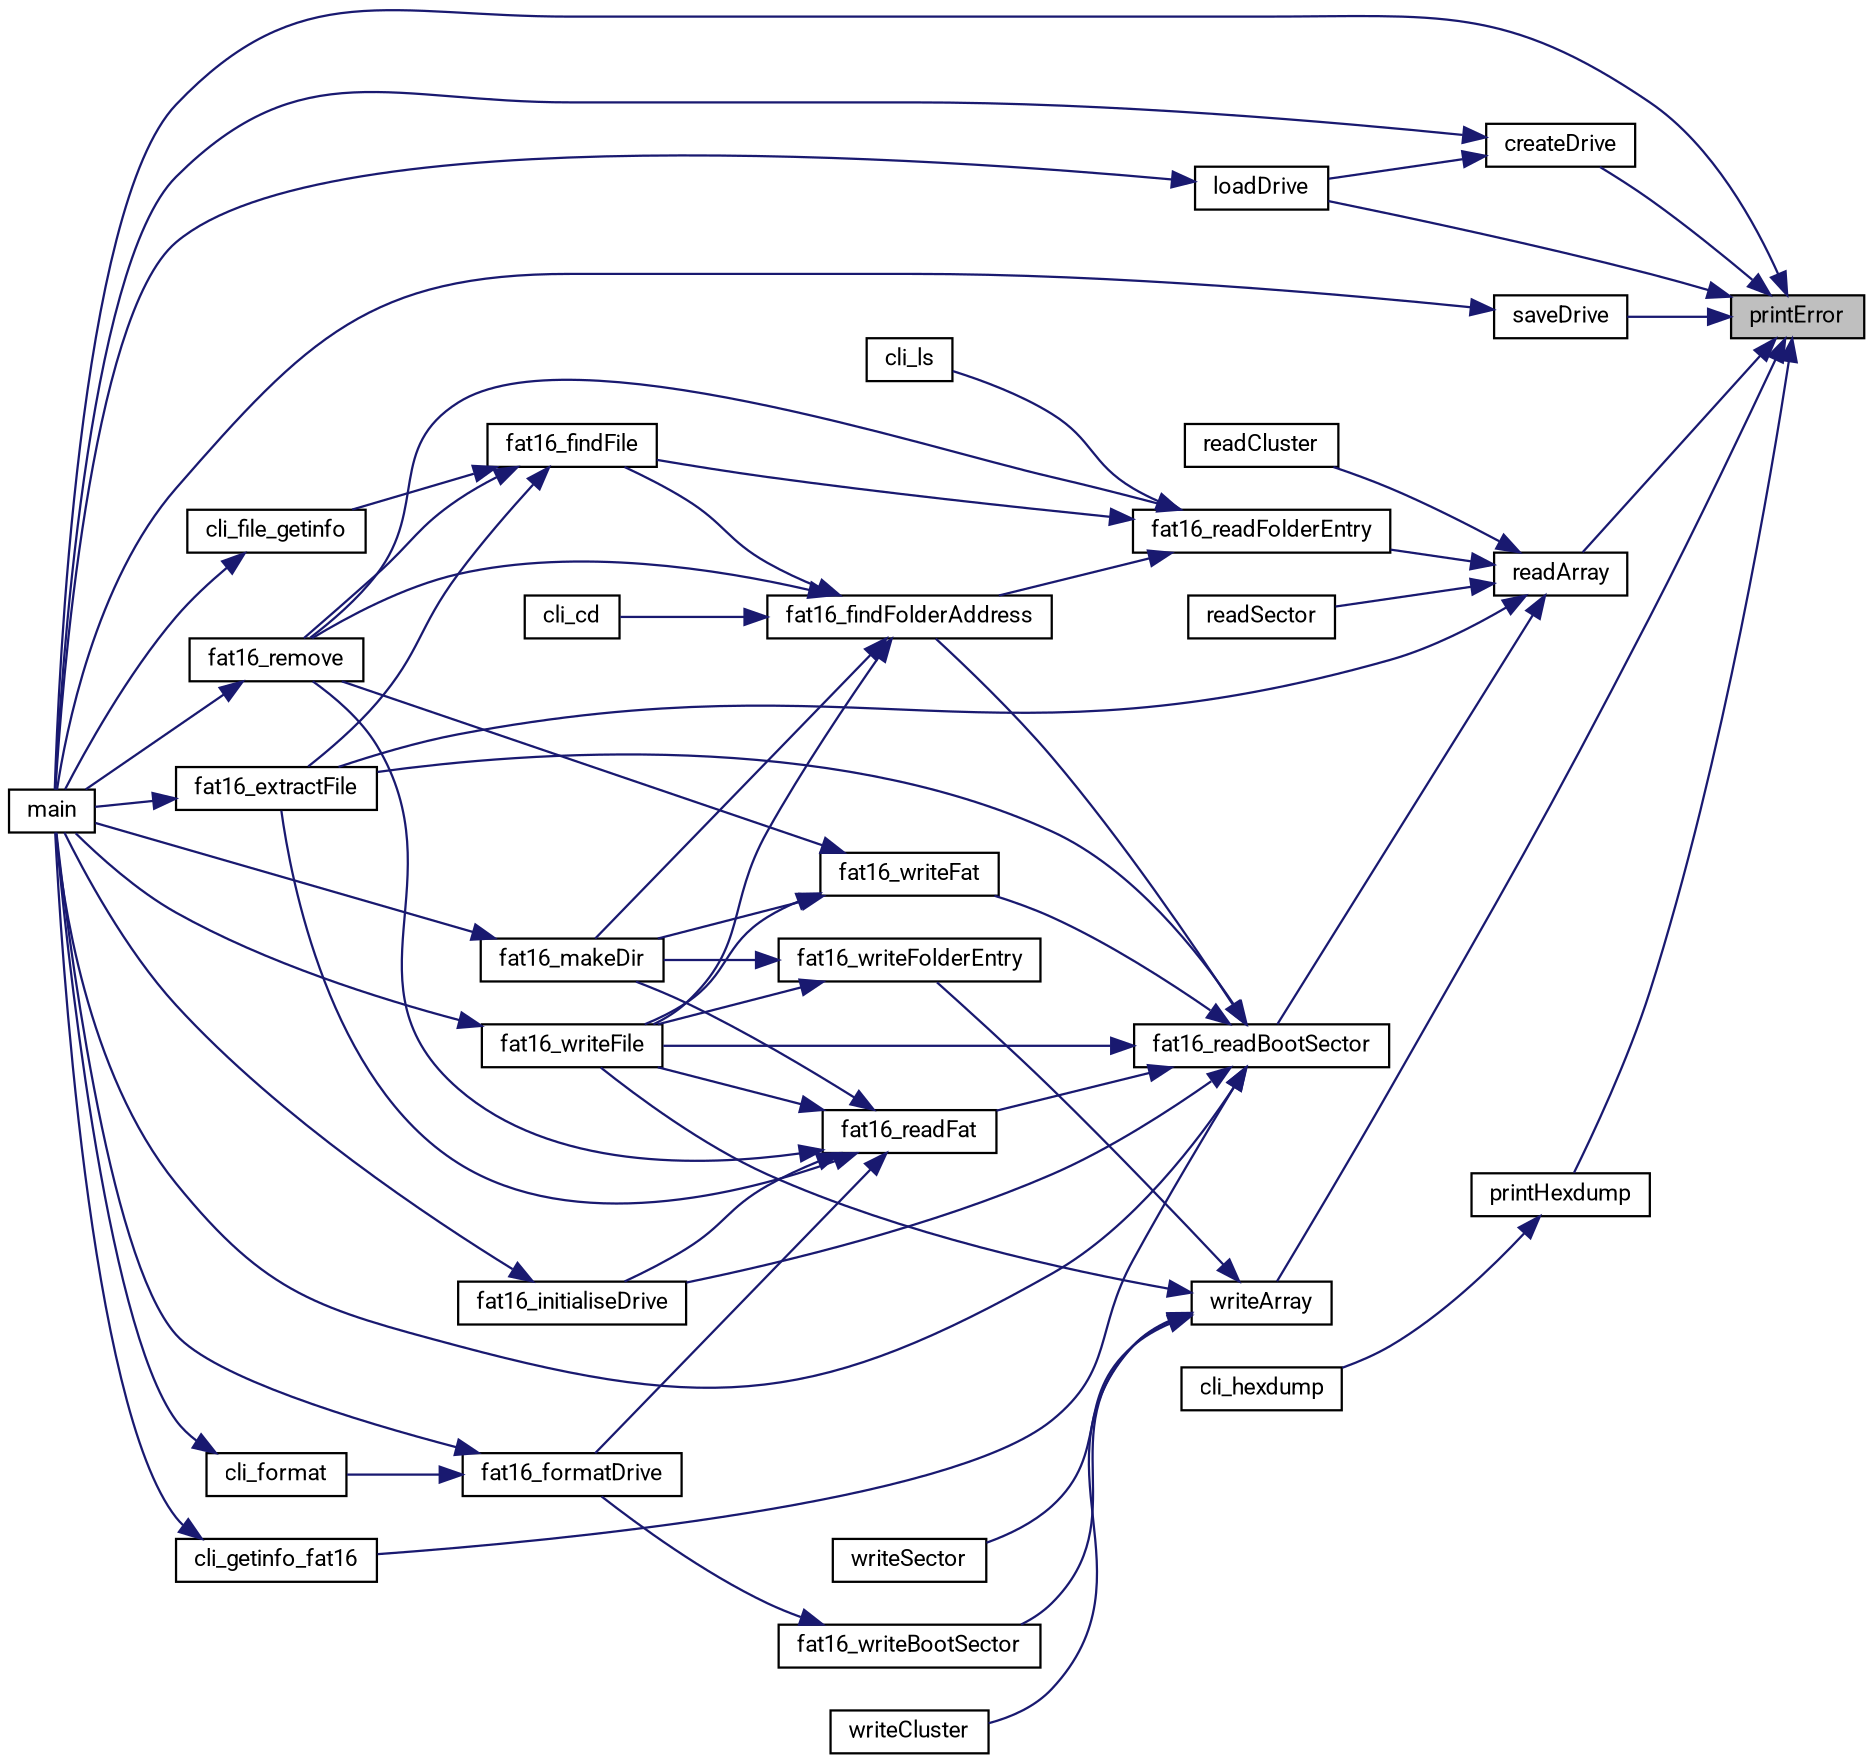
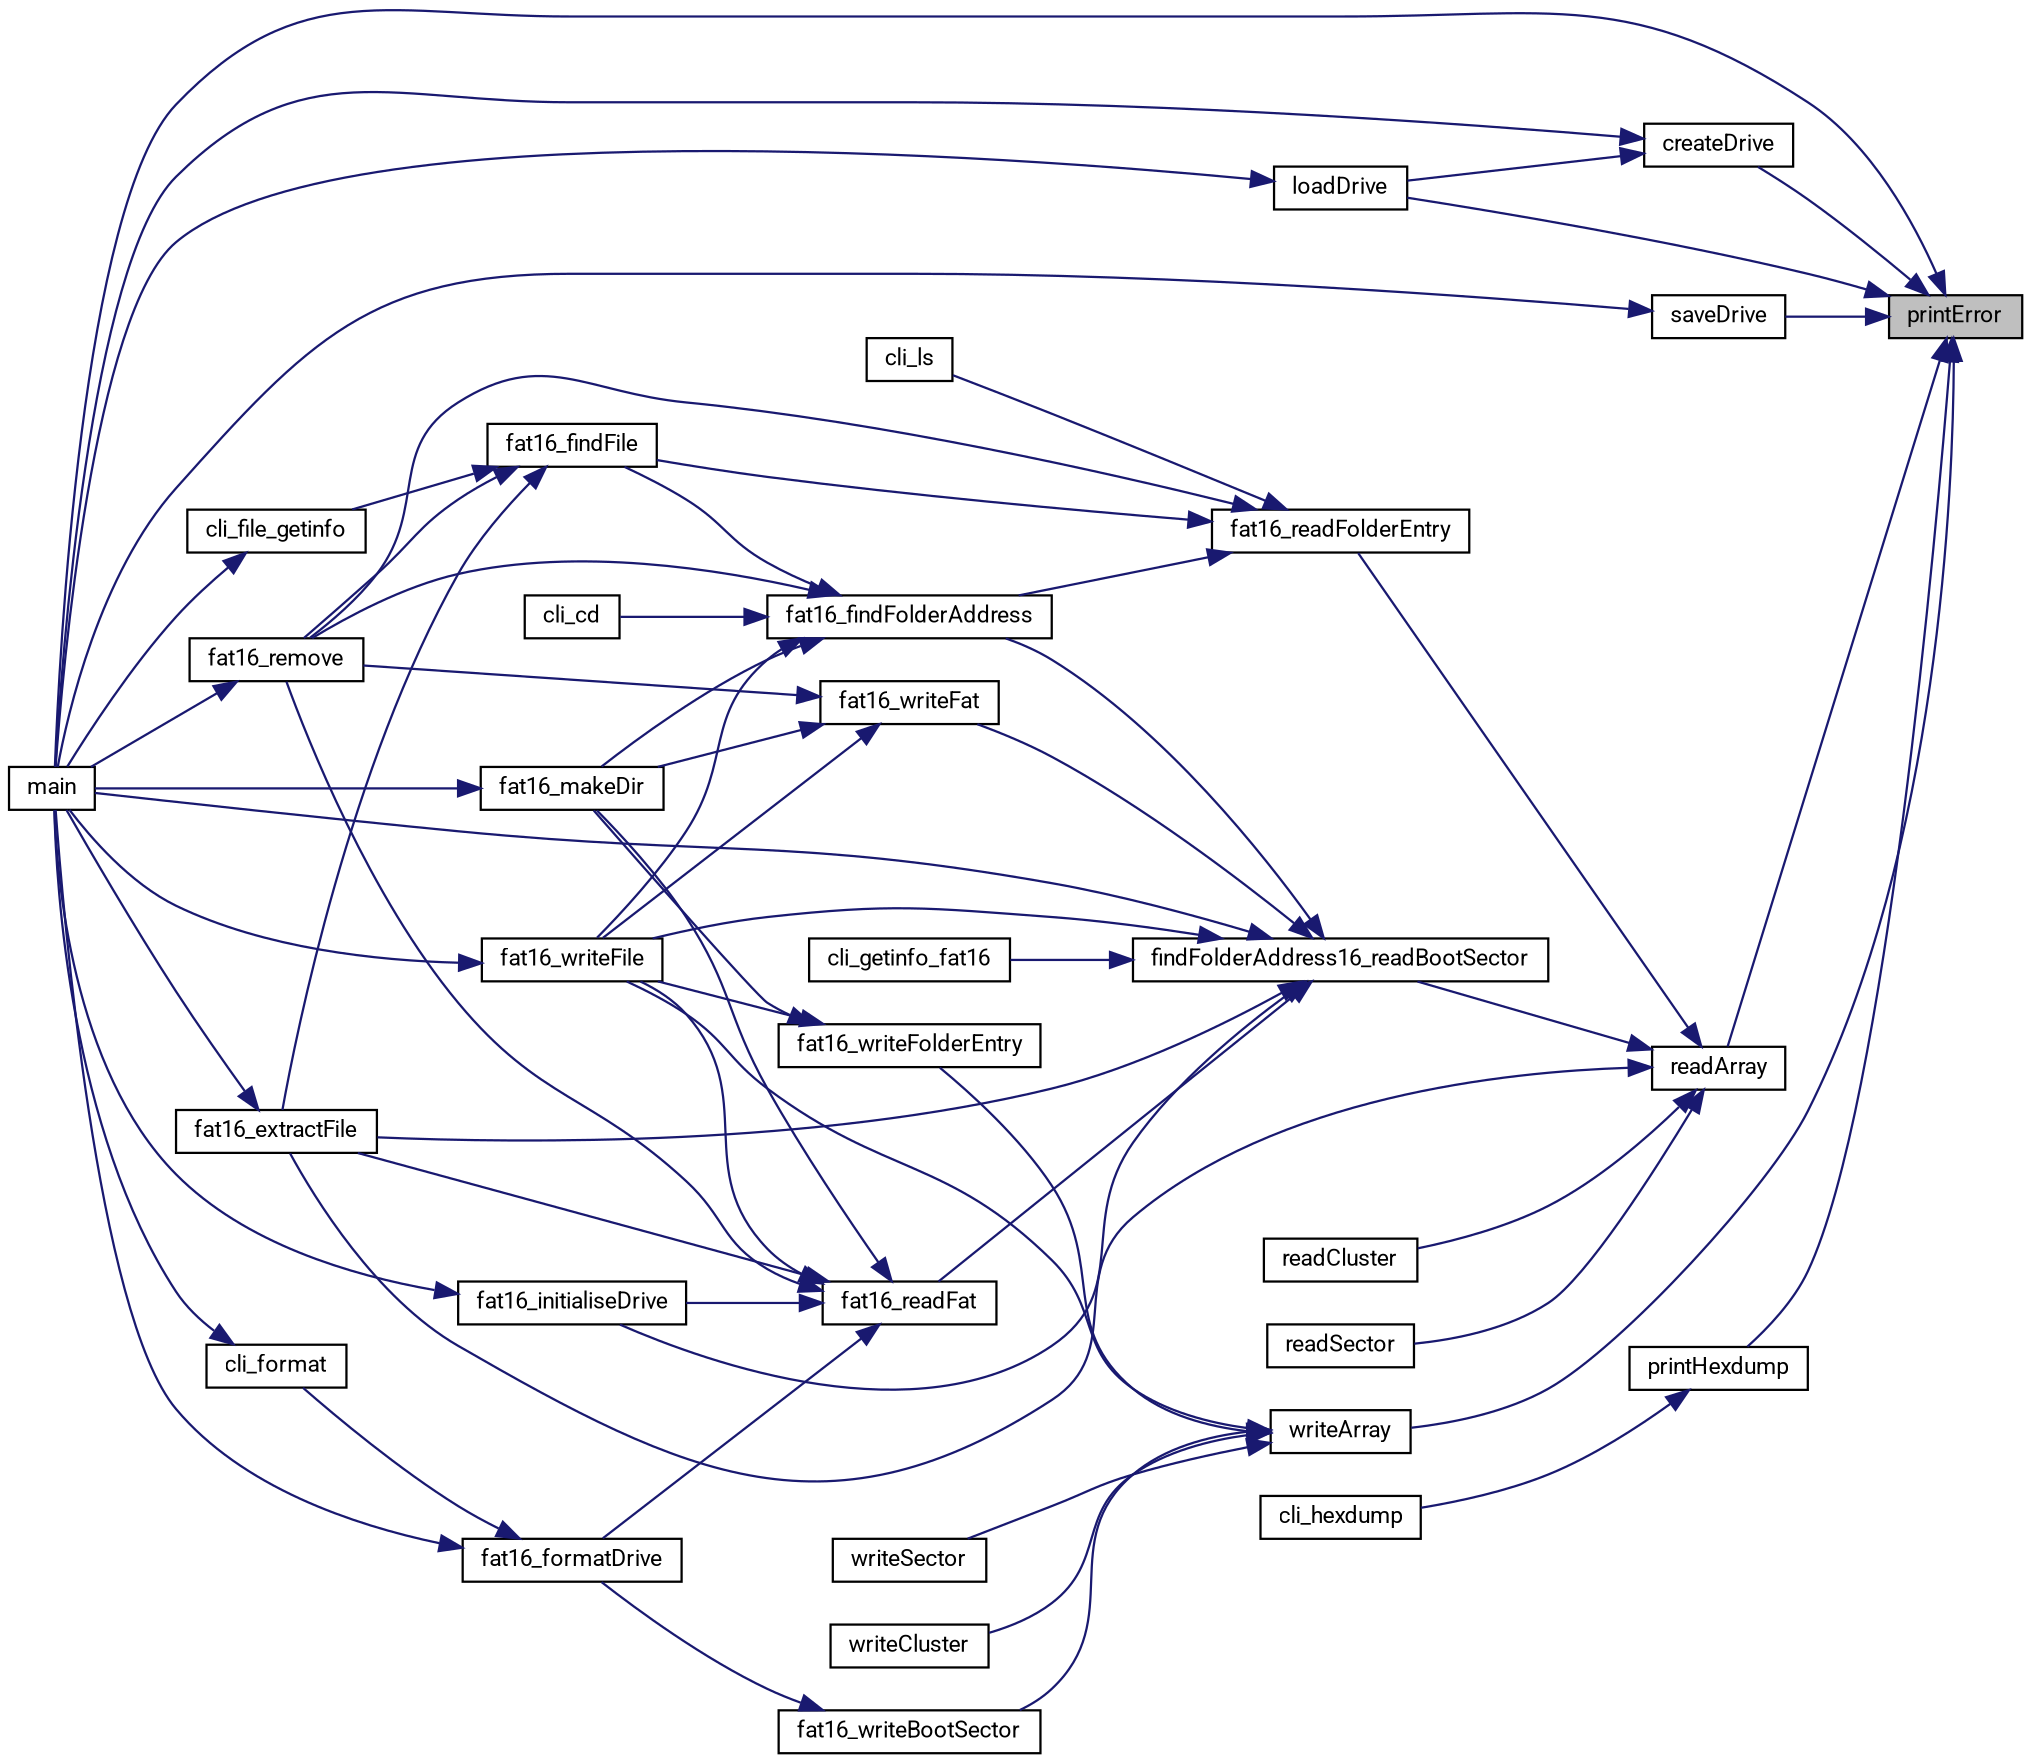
(1262, 1046) -> (1341, 960)
(87, 1187) -> none
